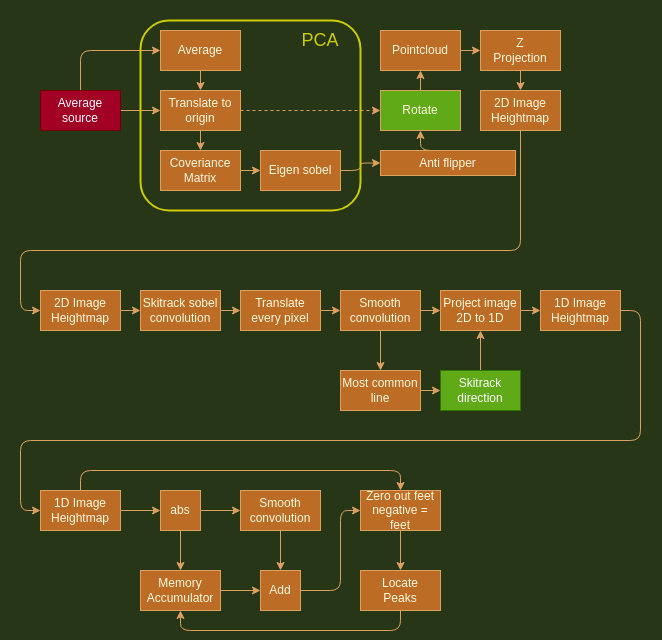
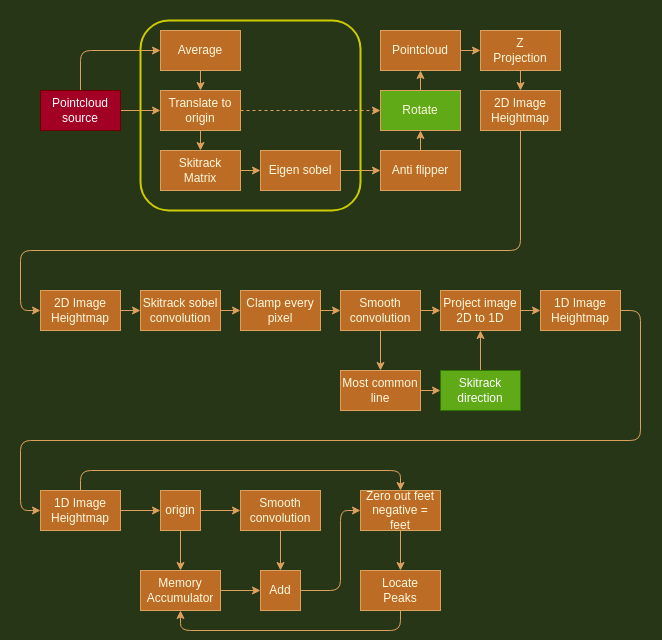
(321, 41) -> none
(81, 111) -> (81, 111)
(448, 163) -> (421, 171)
(201, 171) -> (201, 171)
(281, 311) -> (281, 311)
(181, 511) -> (181, 511)
